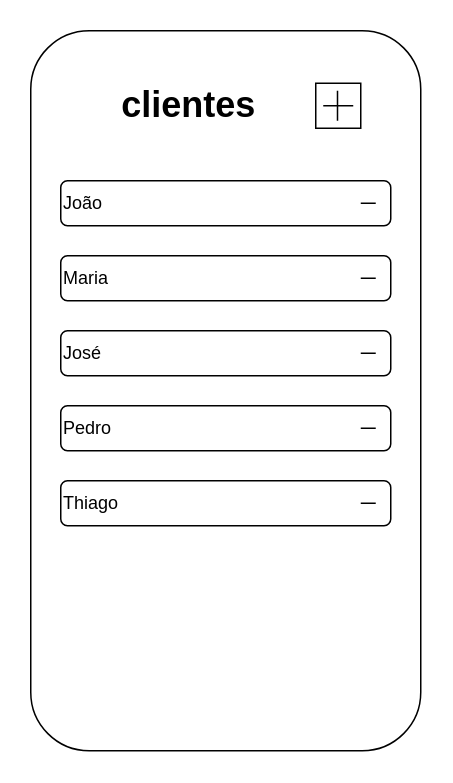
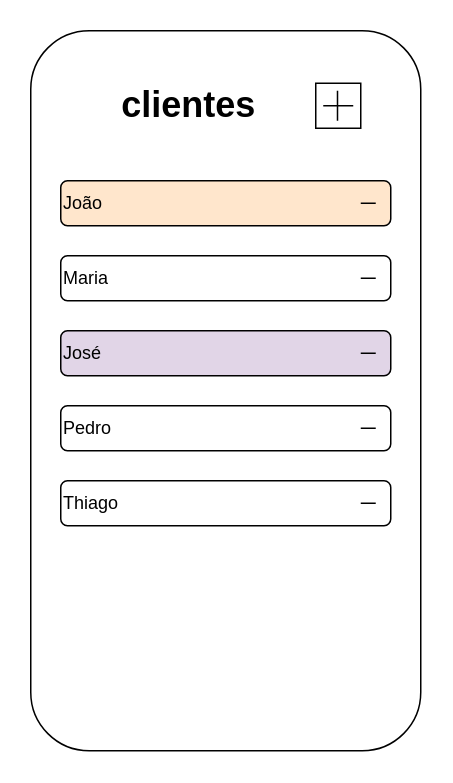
(226, 203) -> (226, 203)
(226, 353) -> (226, 353)
